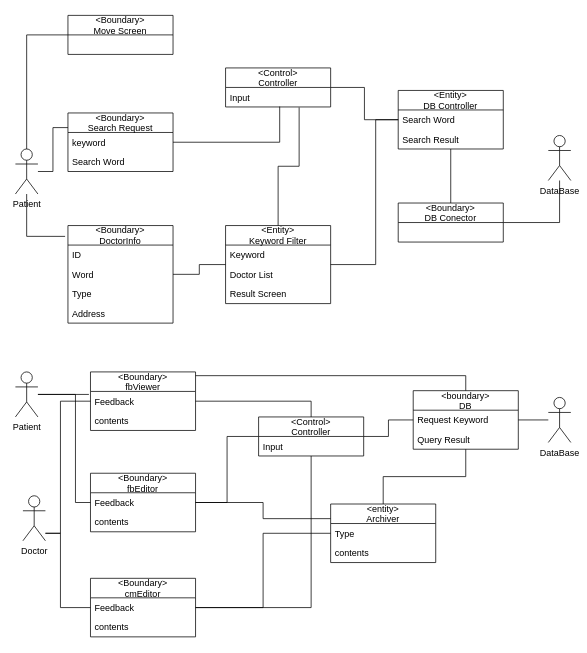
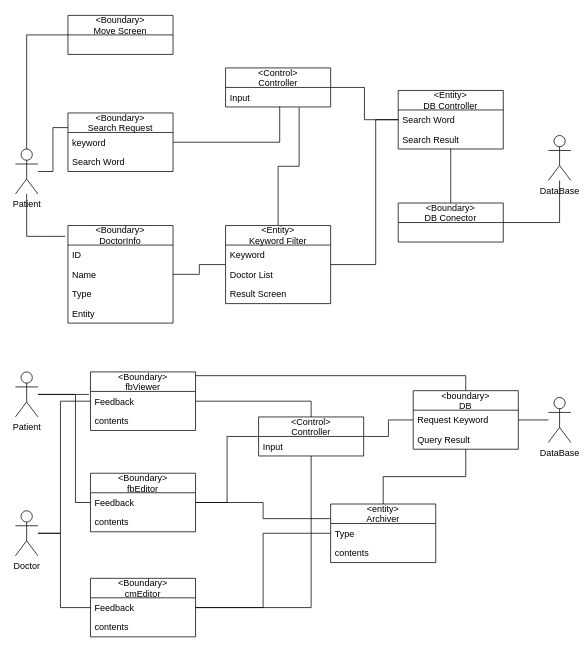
(82, 275) -> (82, 275)
(90, 314) -> (86, 314)
(34, 518) -> (27, 533)
